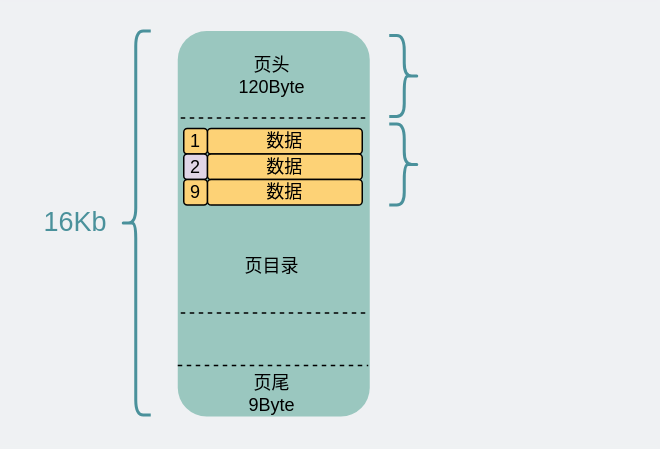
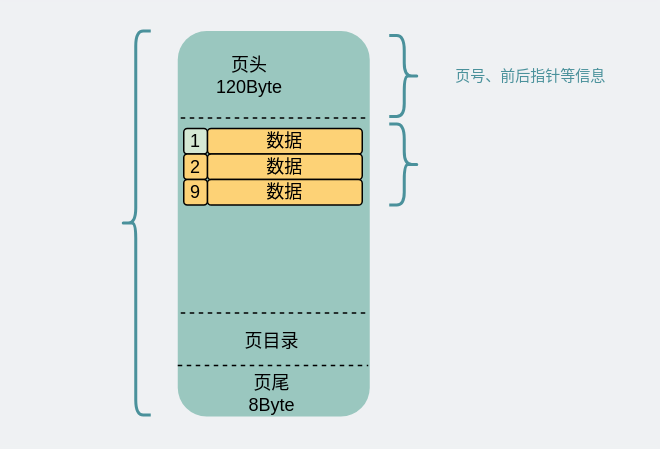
(272, 76) -> (250, 76)
none -> (531, 76)
(196, 141) -> (196, 141)
(196, 167) -> (196, 167)
(76, 223) -> none
(272, 266) -> (272, 341)
(272, 394) -> (272, 394)
